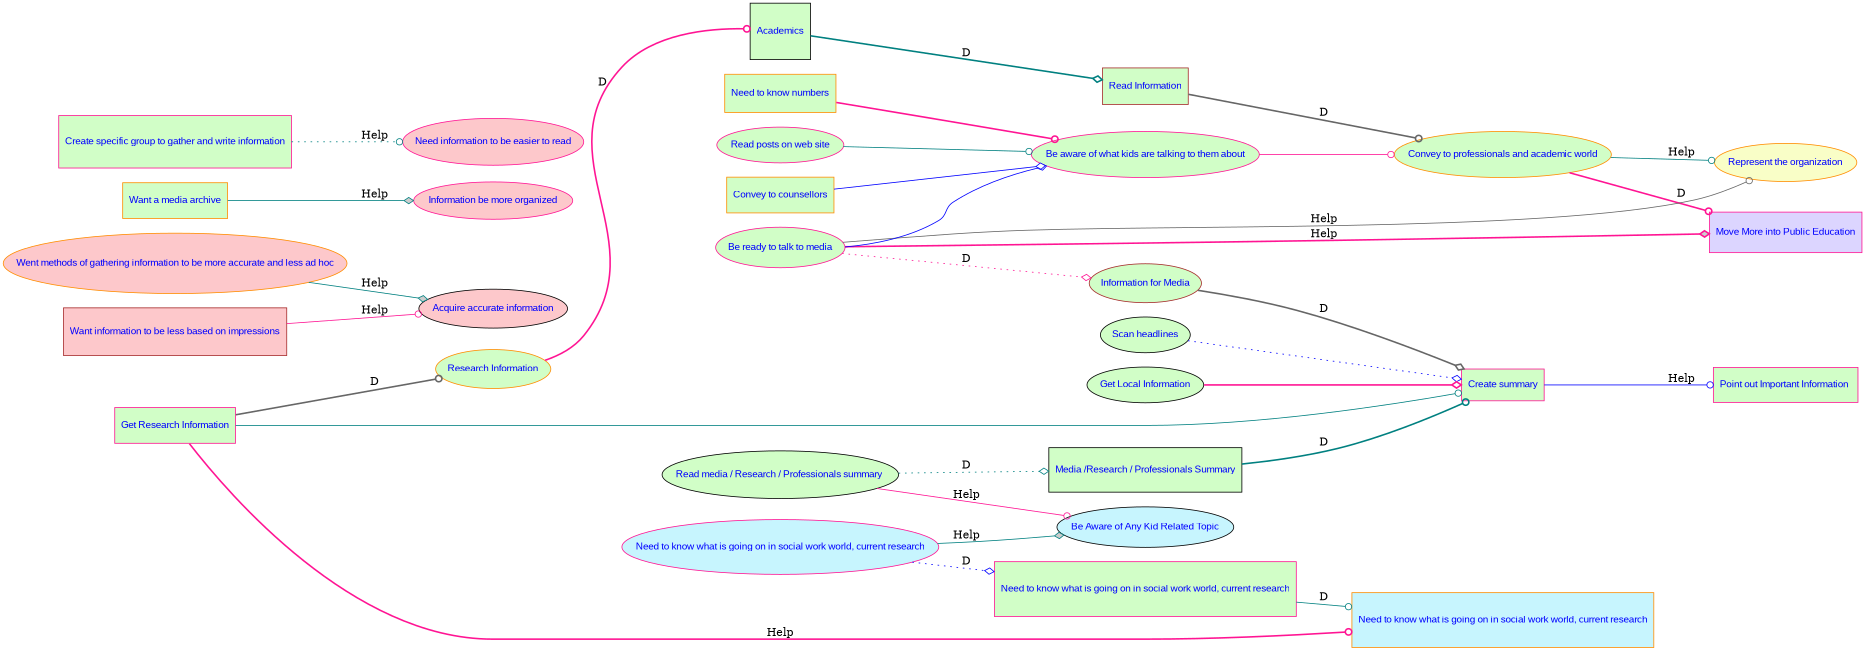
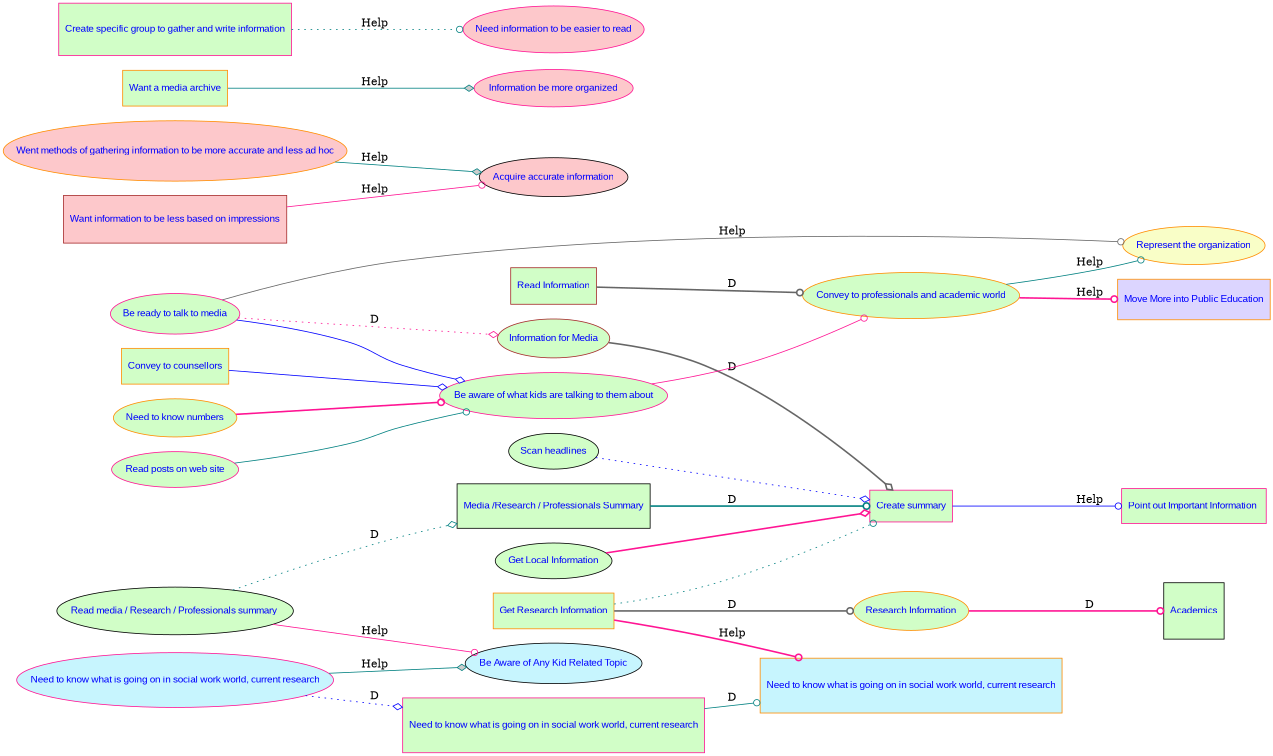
(952, 57) -> none
(780, 93) -> (175, 418)
(1682, 194) -> (1090, 293)
(1786, 232) -> (1194, 300)
(1272, 241) -> none
(175, 425) -> (554, 611)
(846, 425) -> (745, 574)
